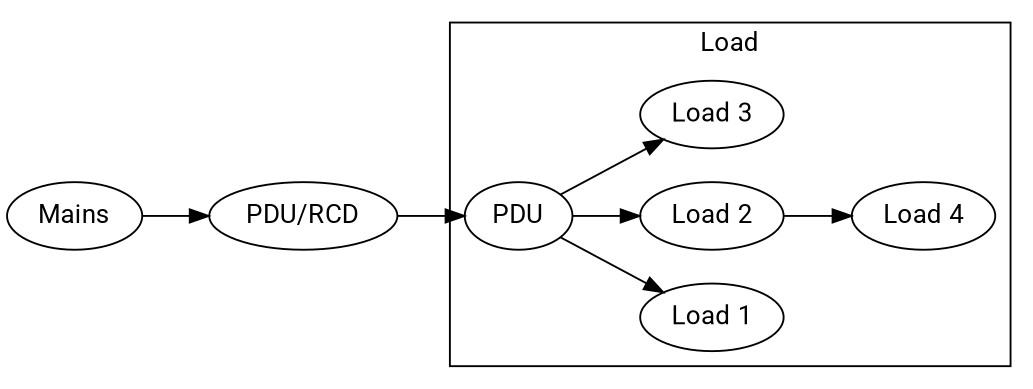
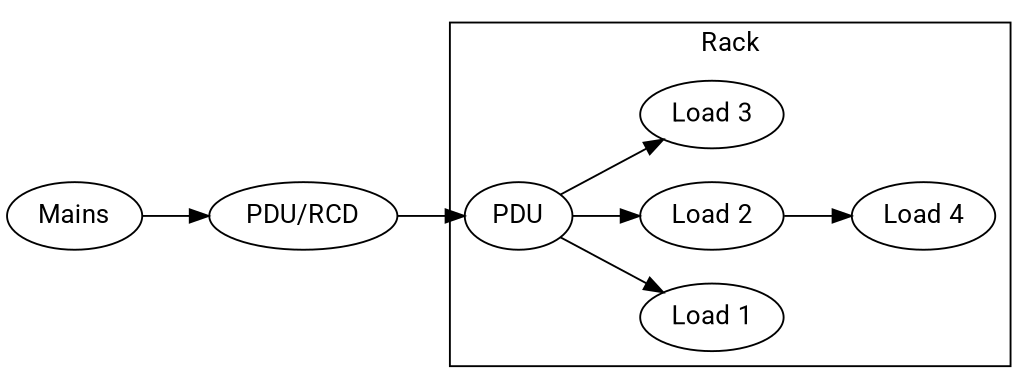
(730, 44) -> (730, 44)
